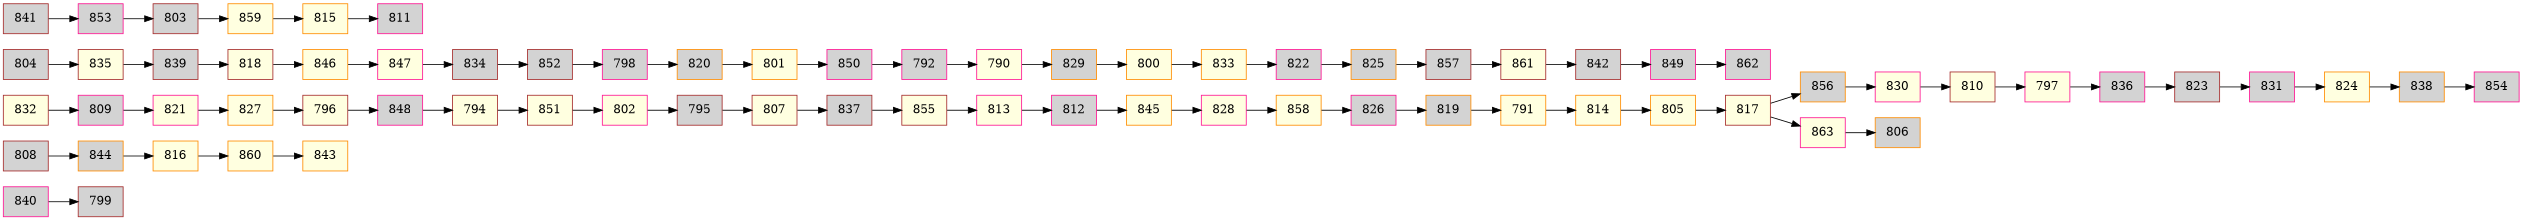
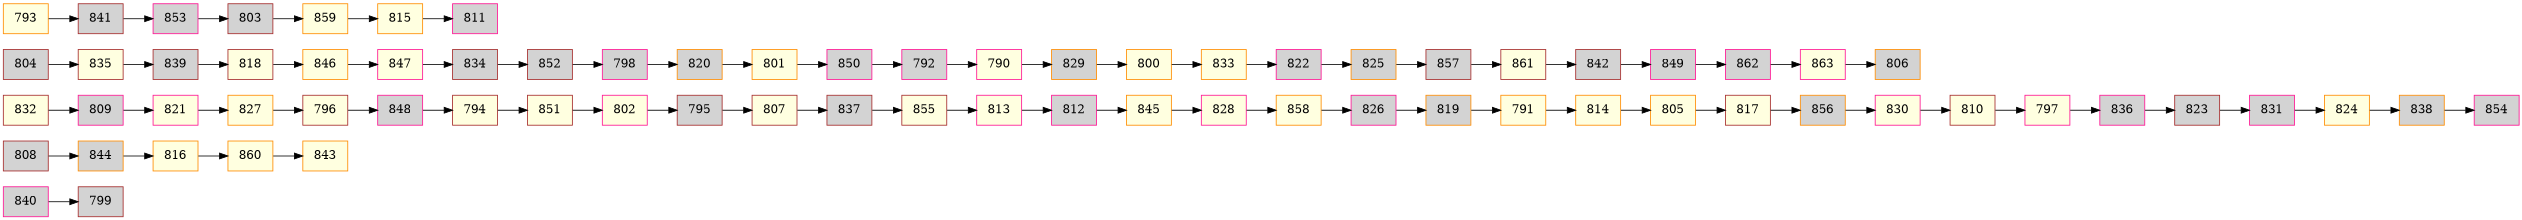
none -> (26, 19)
(1781, 120) -> (1781, 64)
